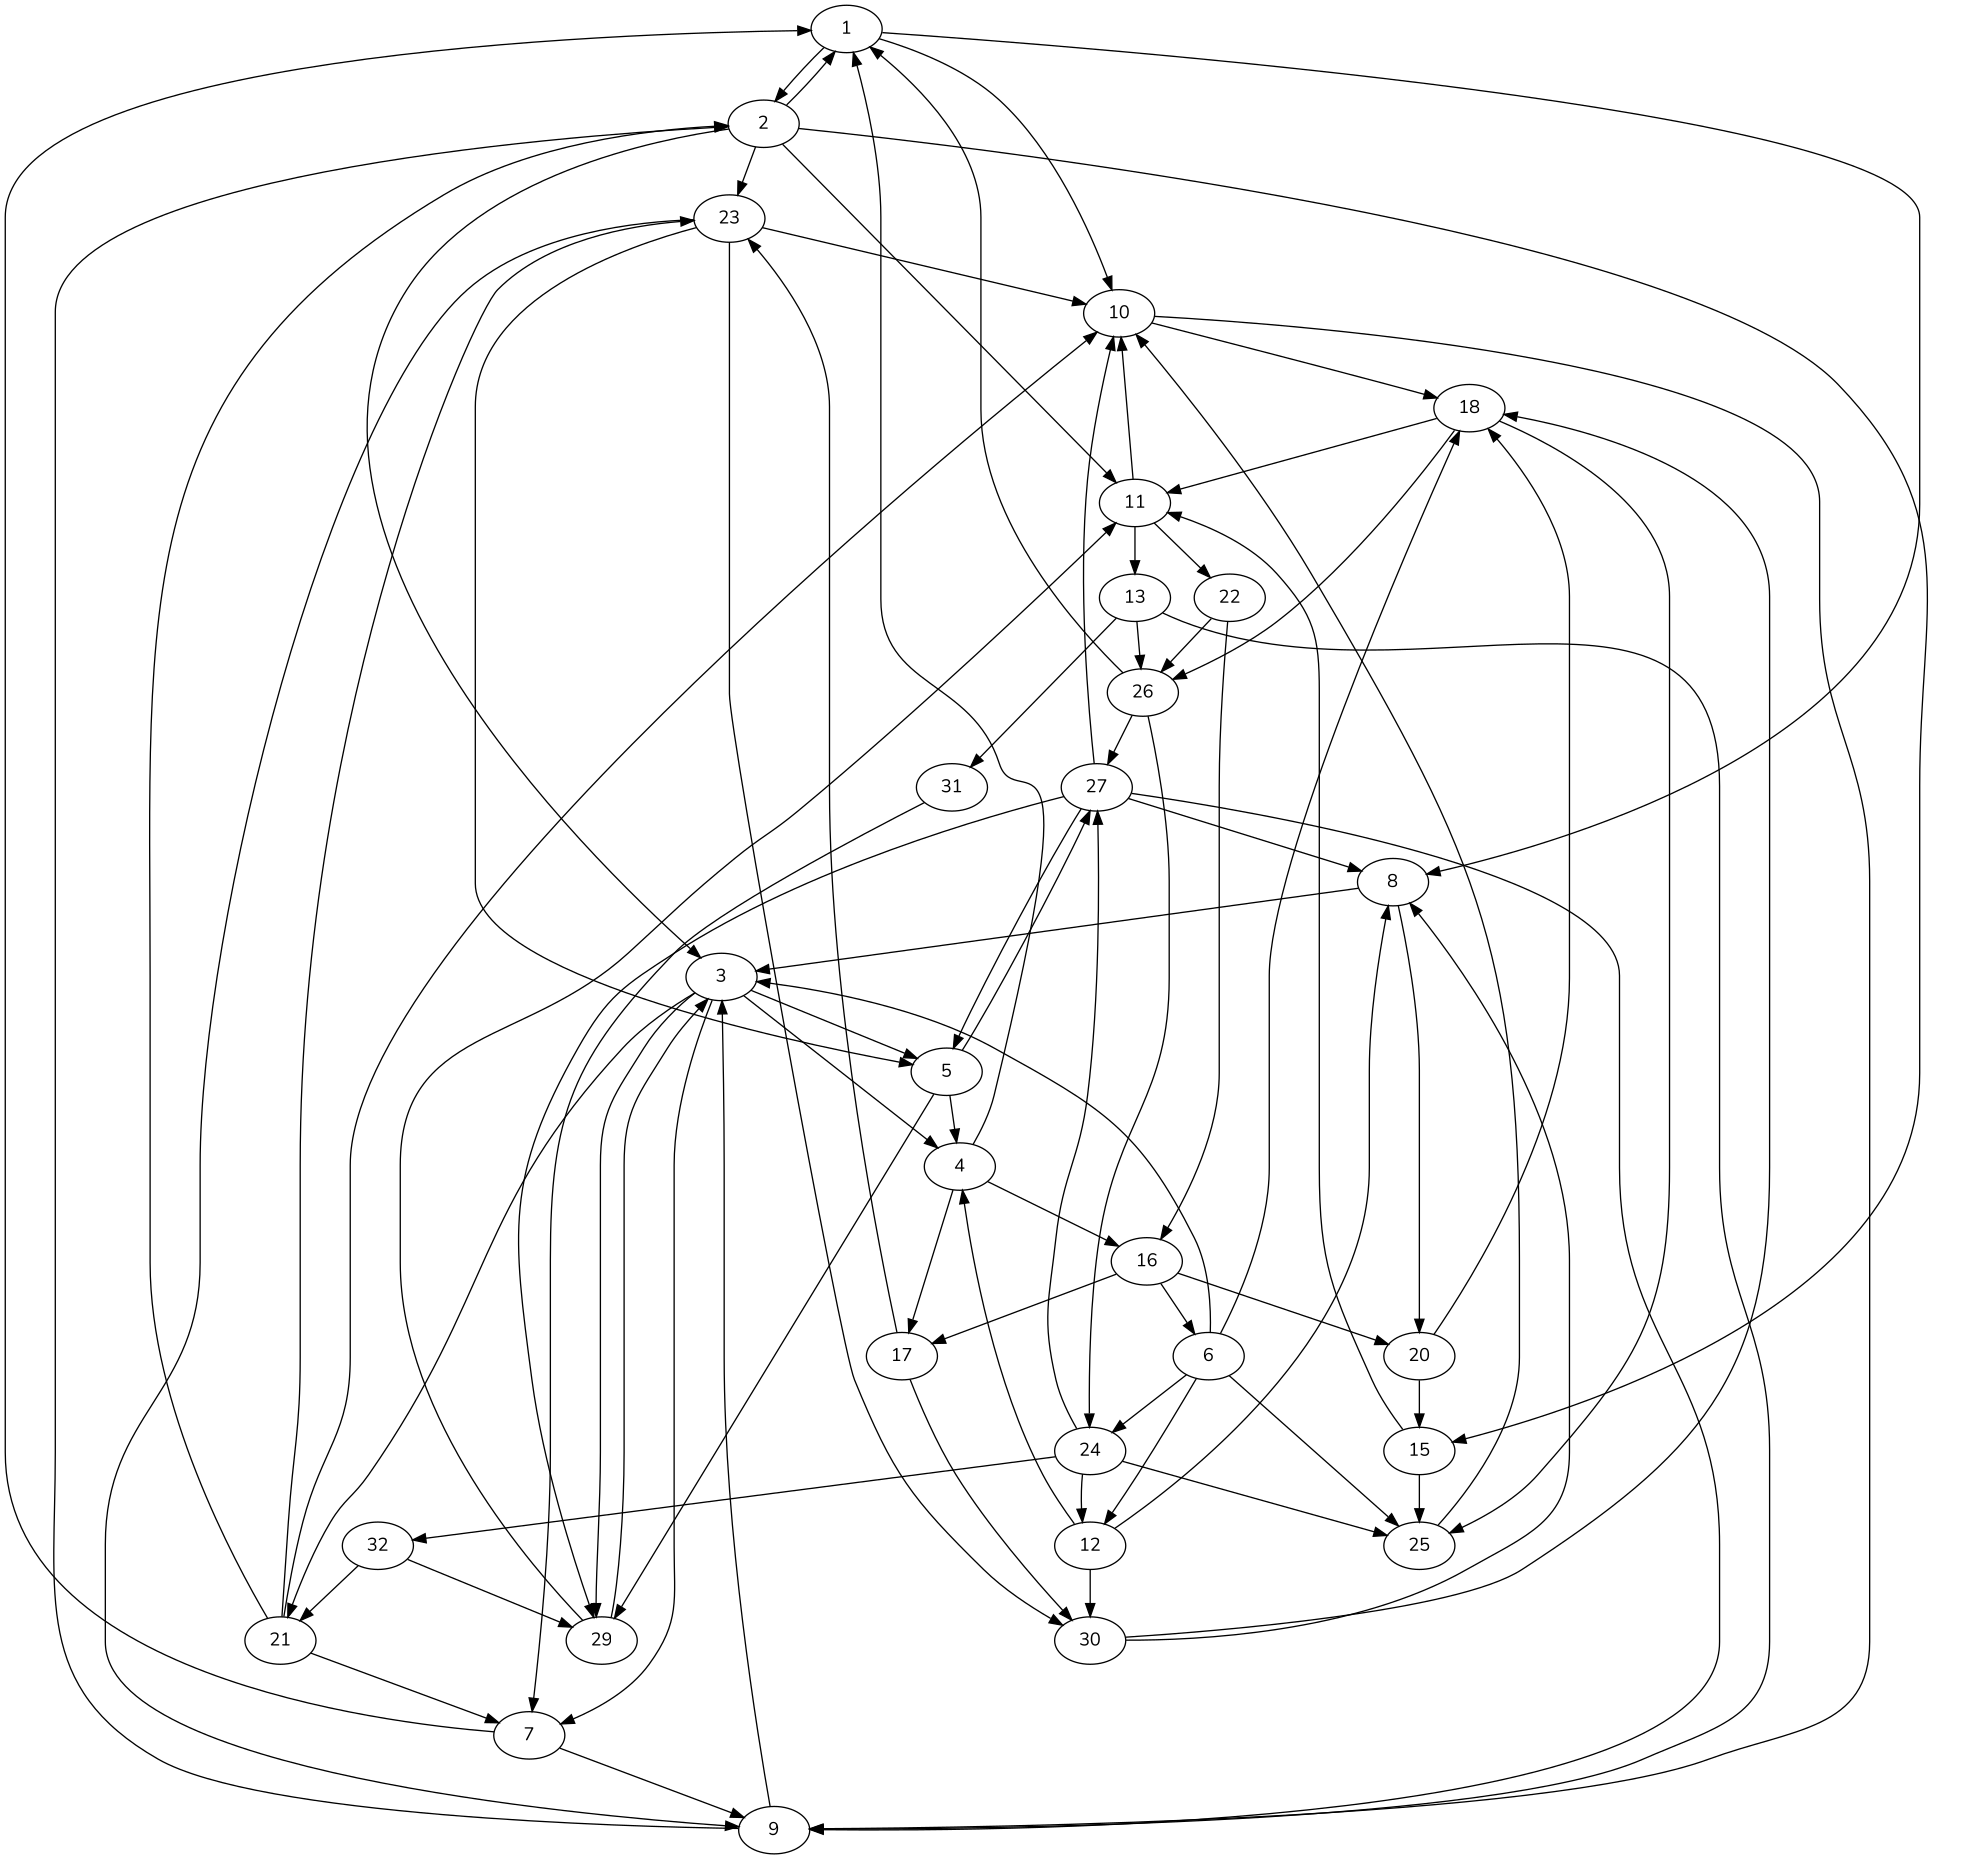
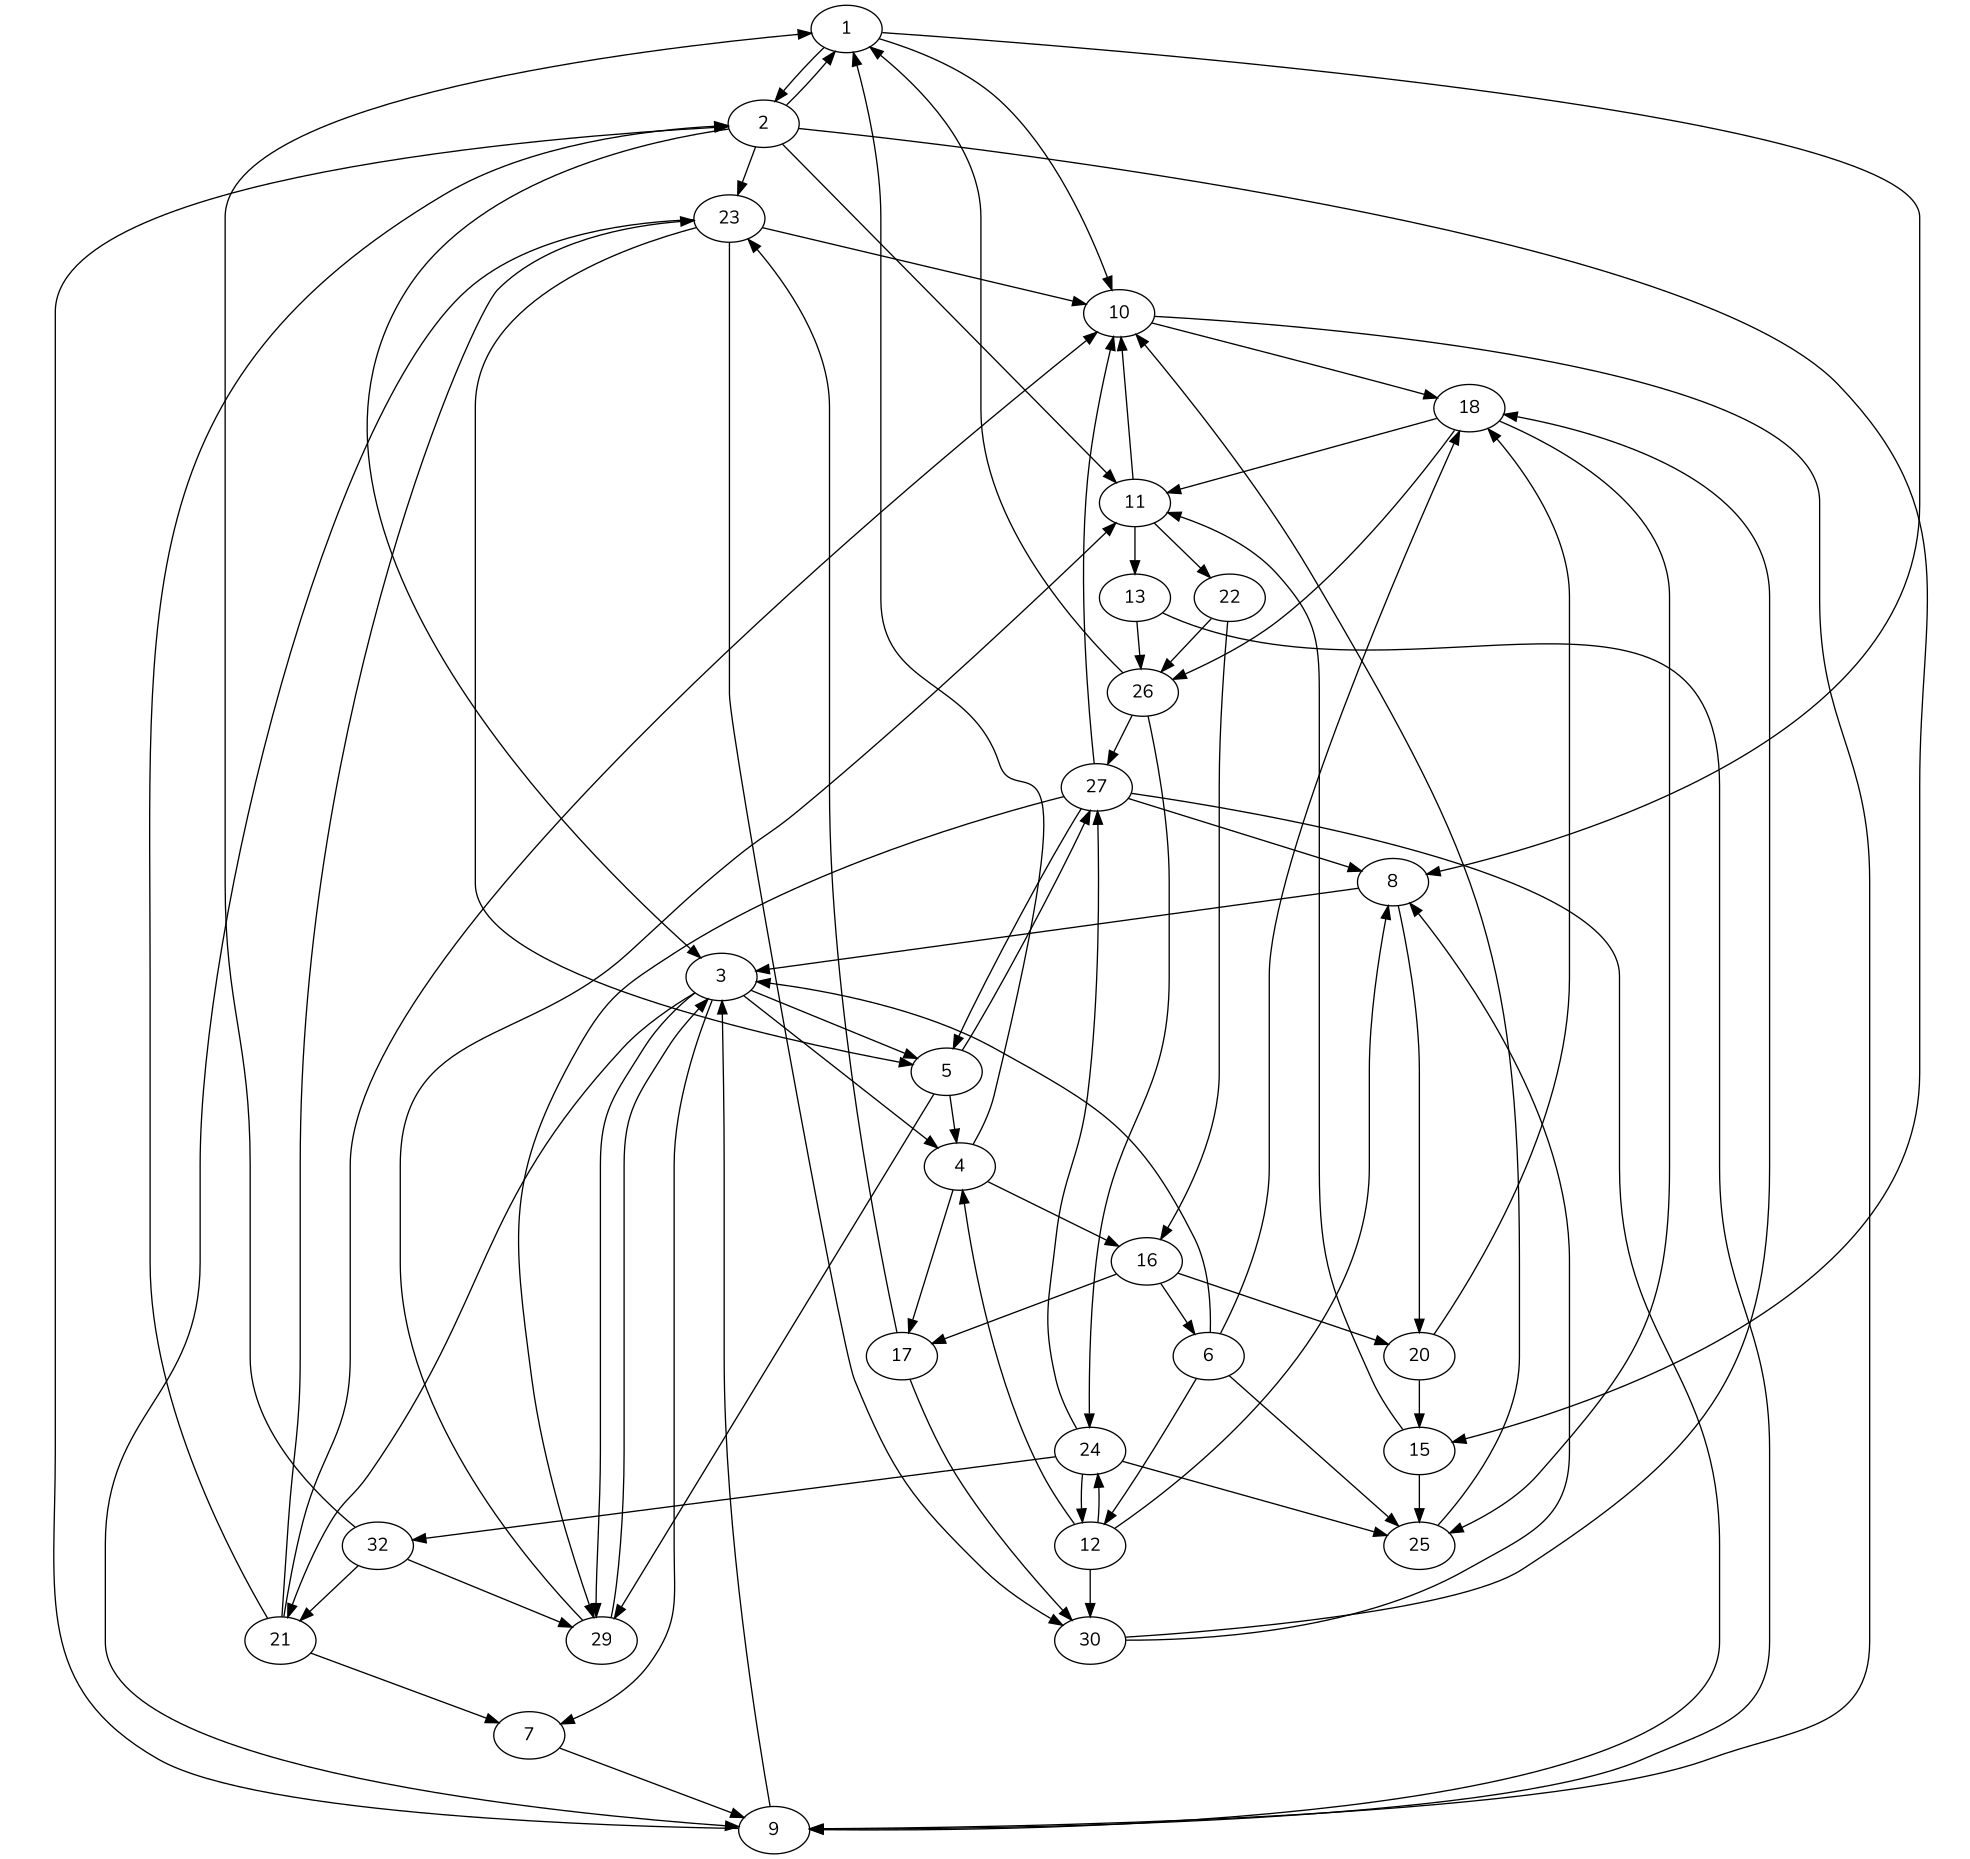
(5, 717) -> (225, 579)
(952, 787) -> none
(1155, 1399) -> (1099, 1505)
